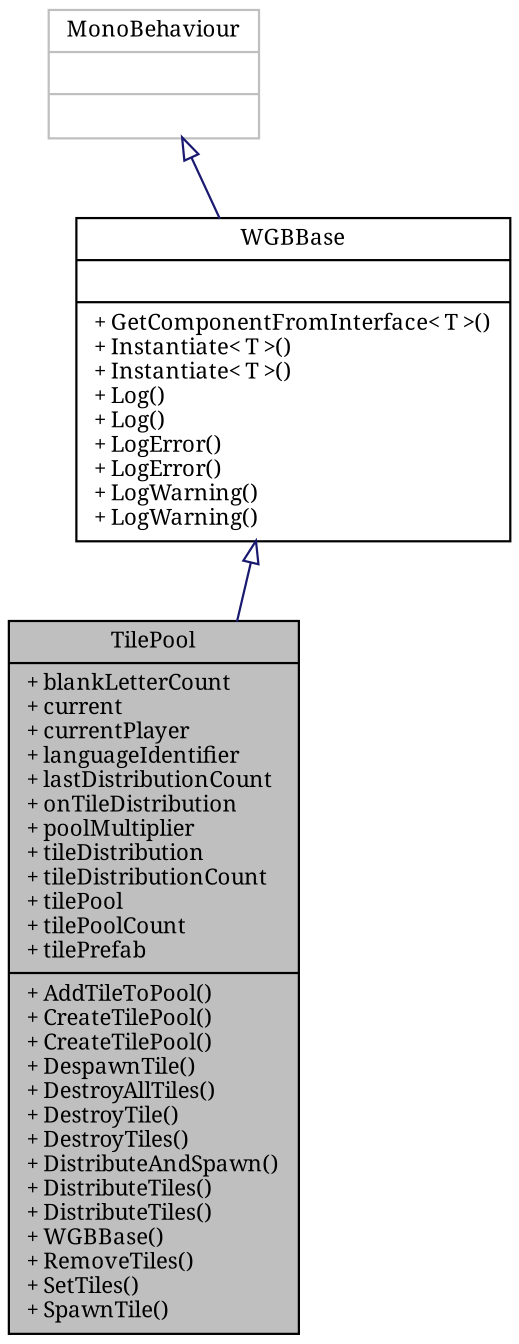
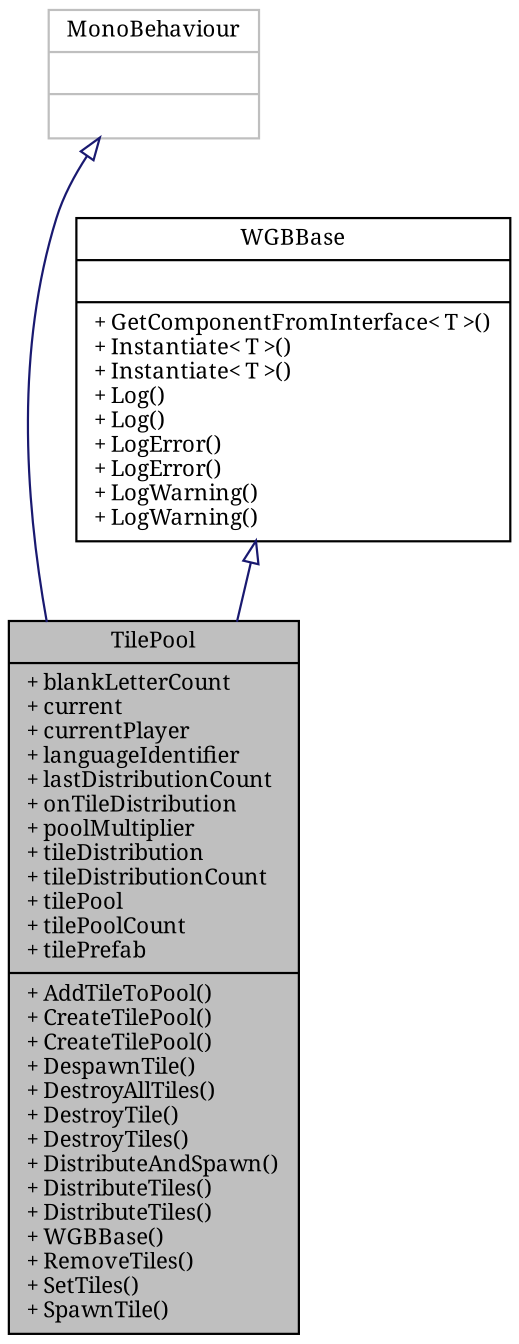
(206, 188) -> (29, 385)
